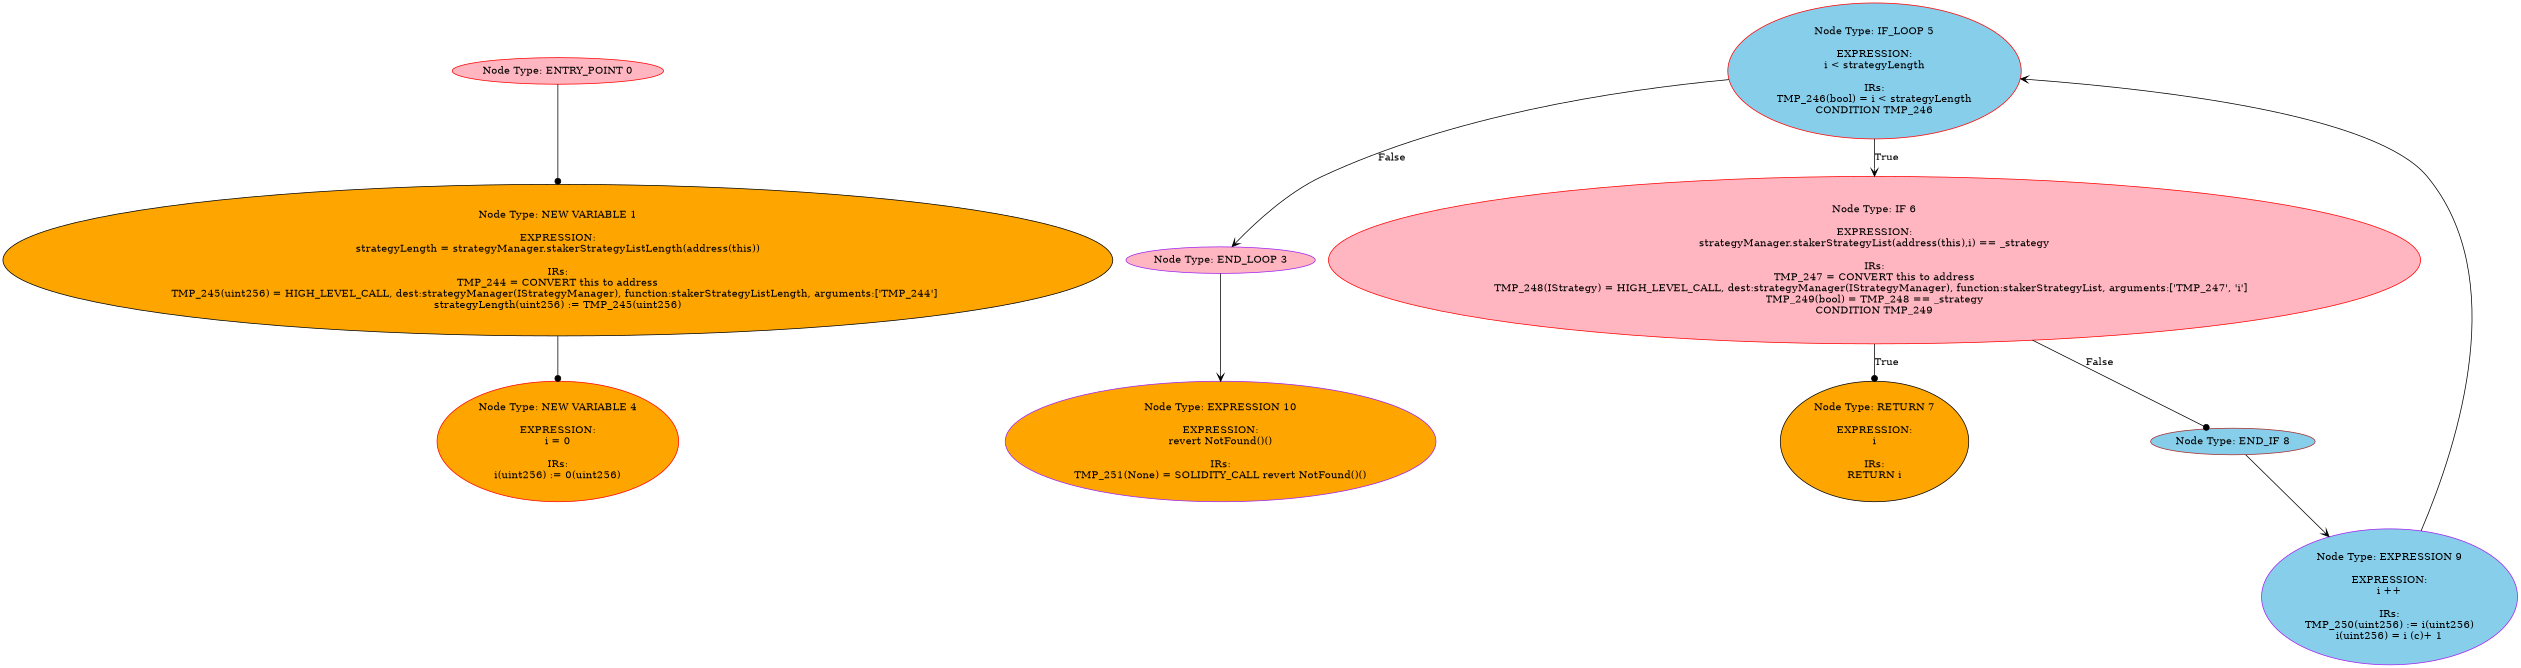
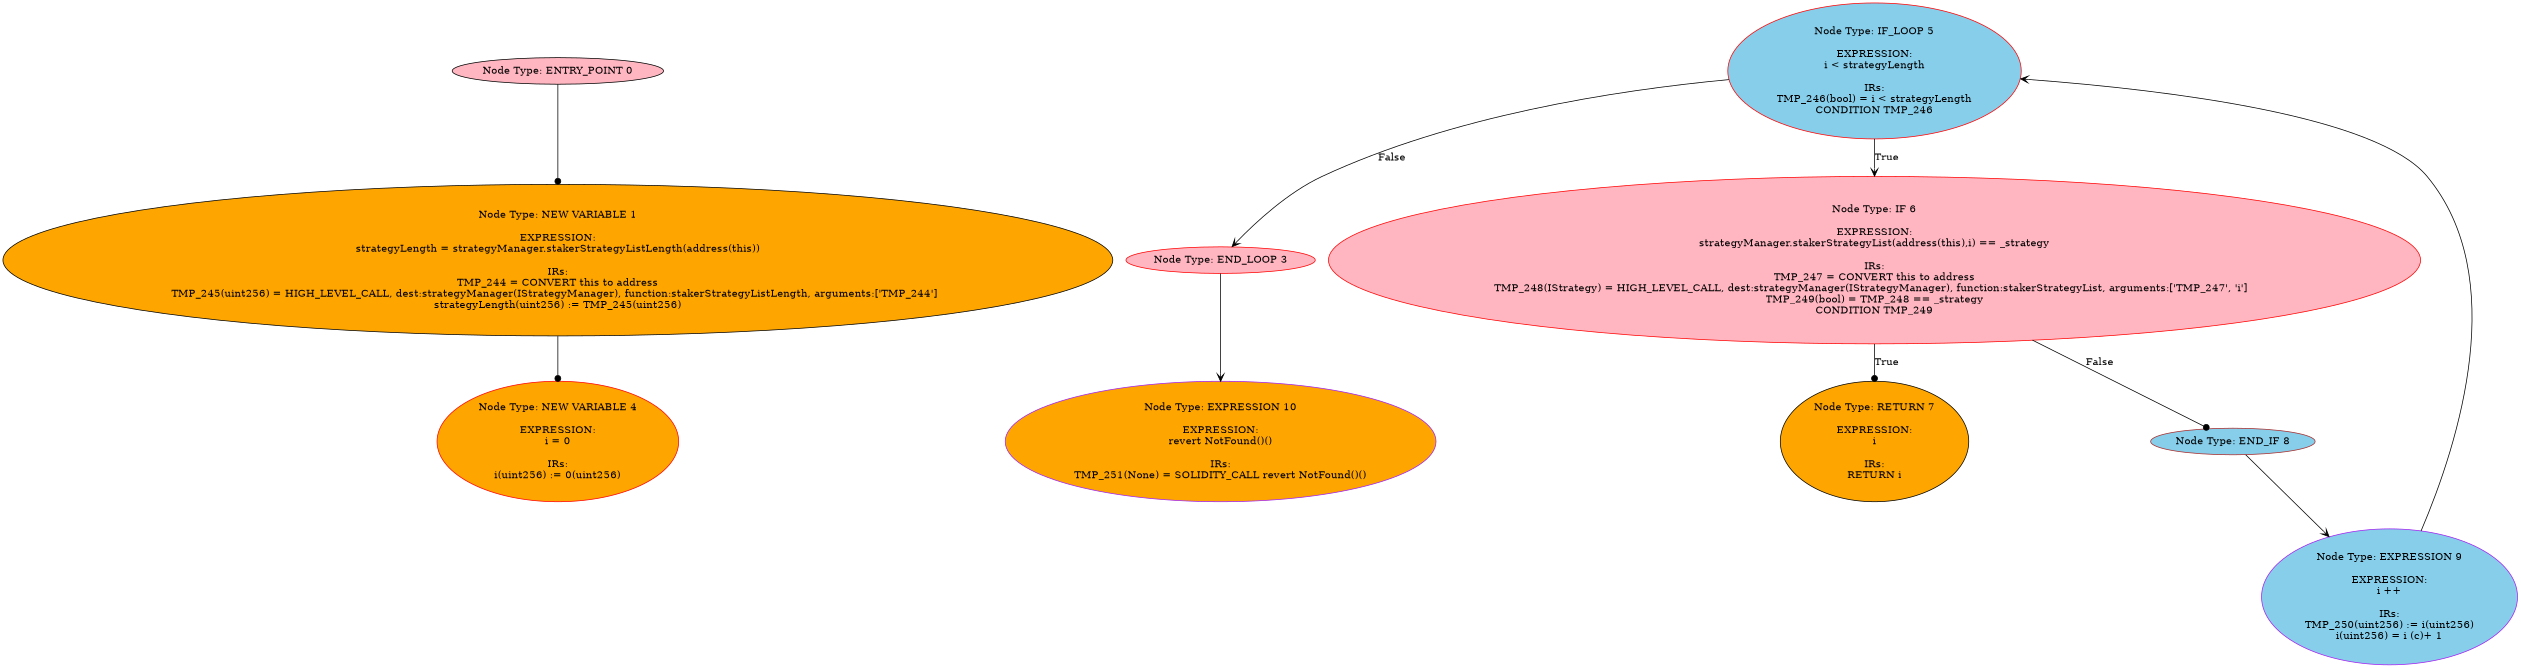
(558, 71) -> (558, 71)
(1221, 260) -> (1221, 260)
